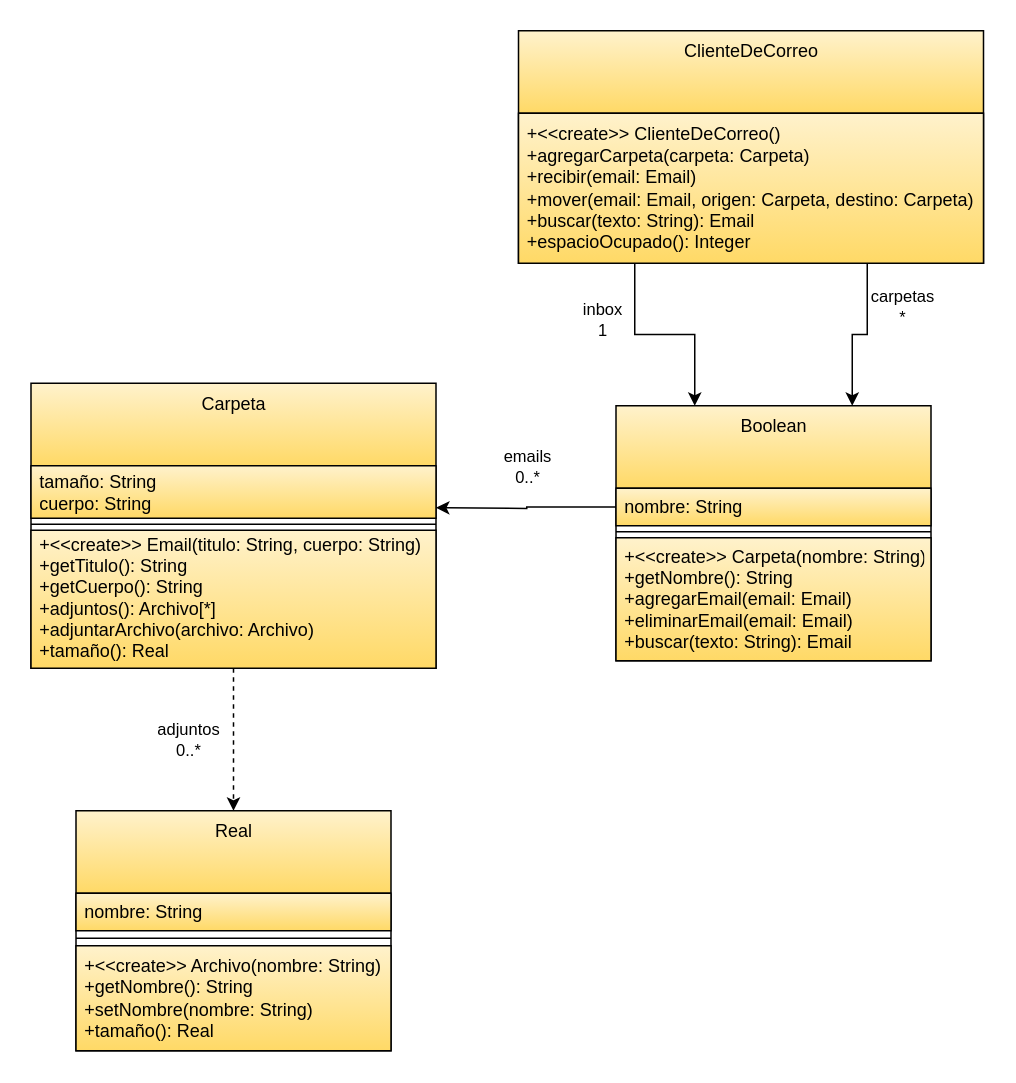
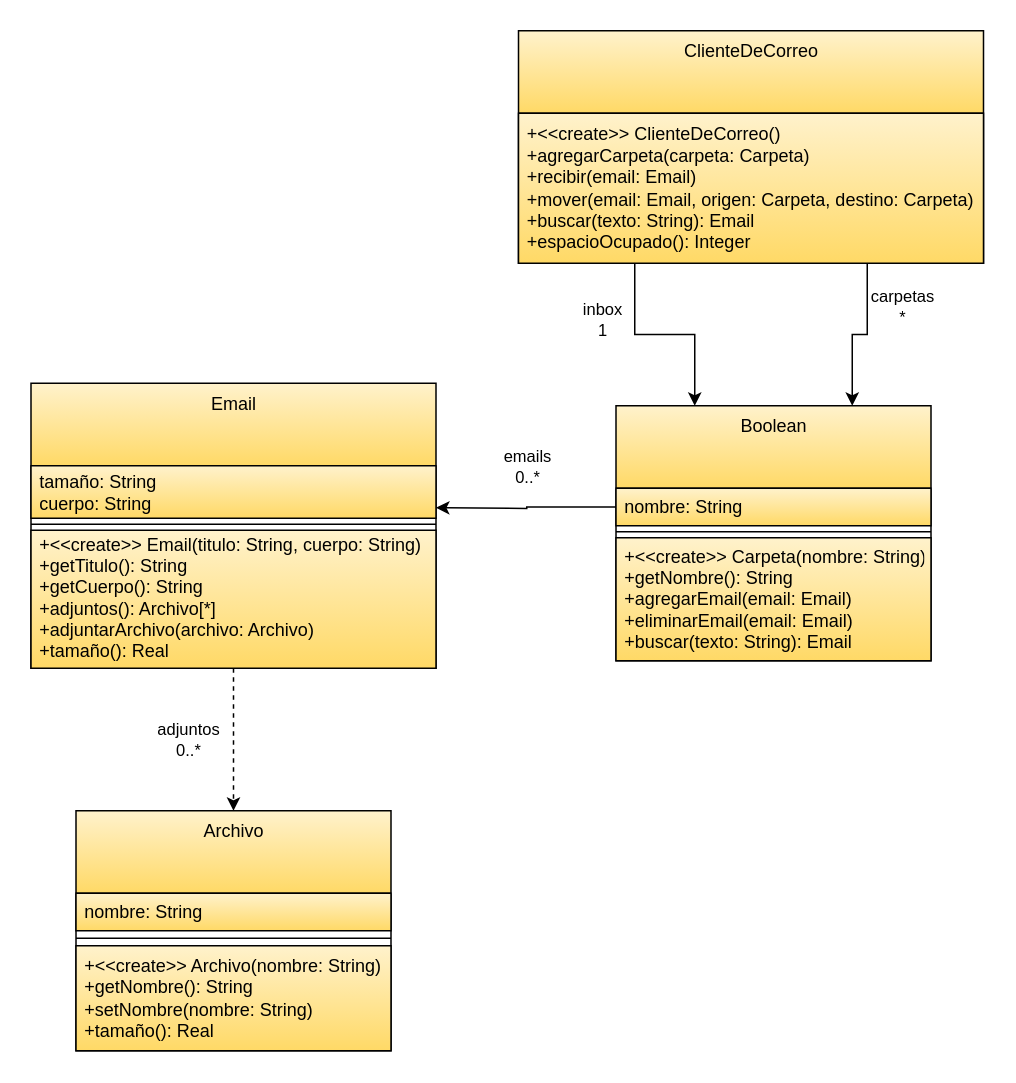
(234, 405) -> (234, 405)
(234, 832) -> (234, 832)
